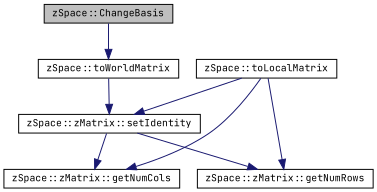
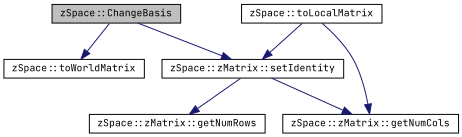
(109, 91) -> (180, 39)
(275, 119) -> none
